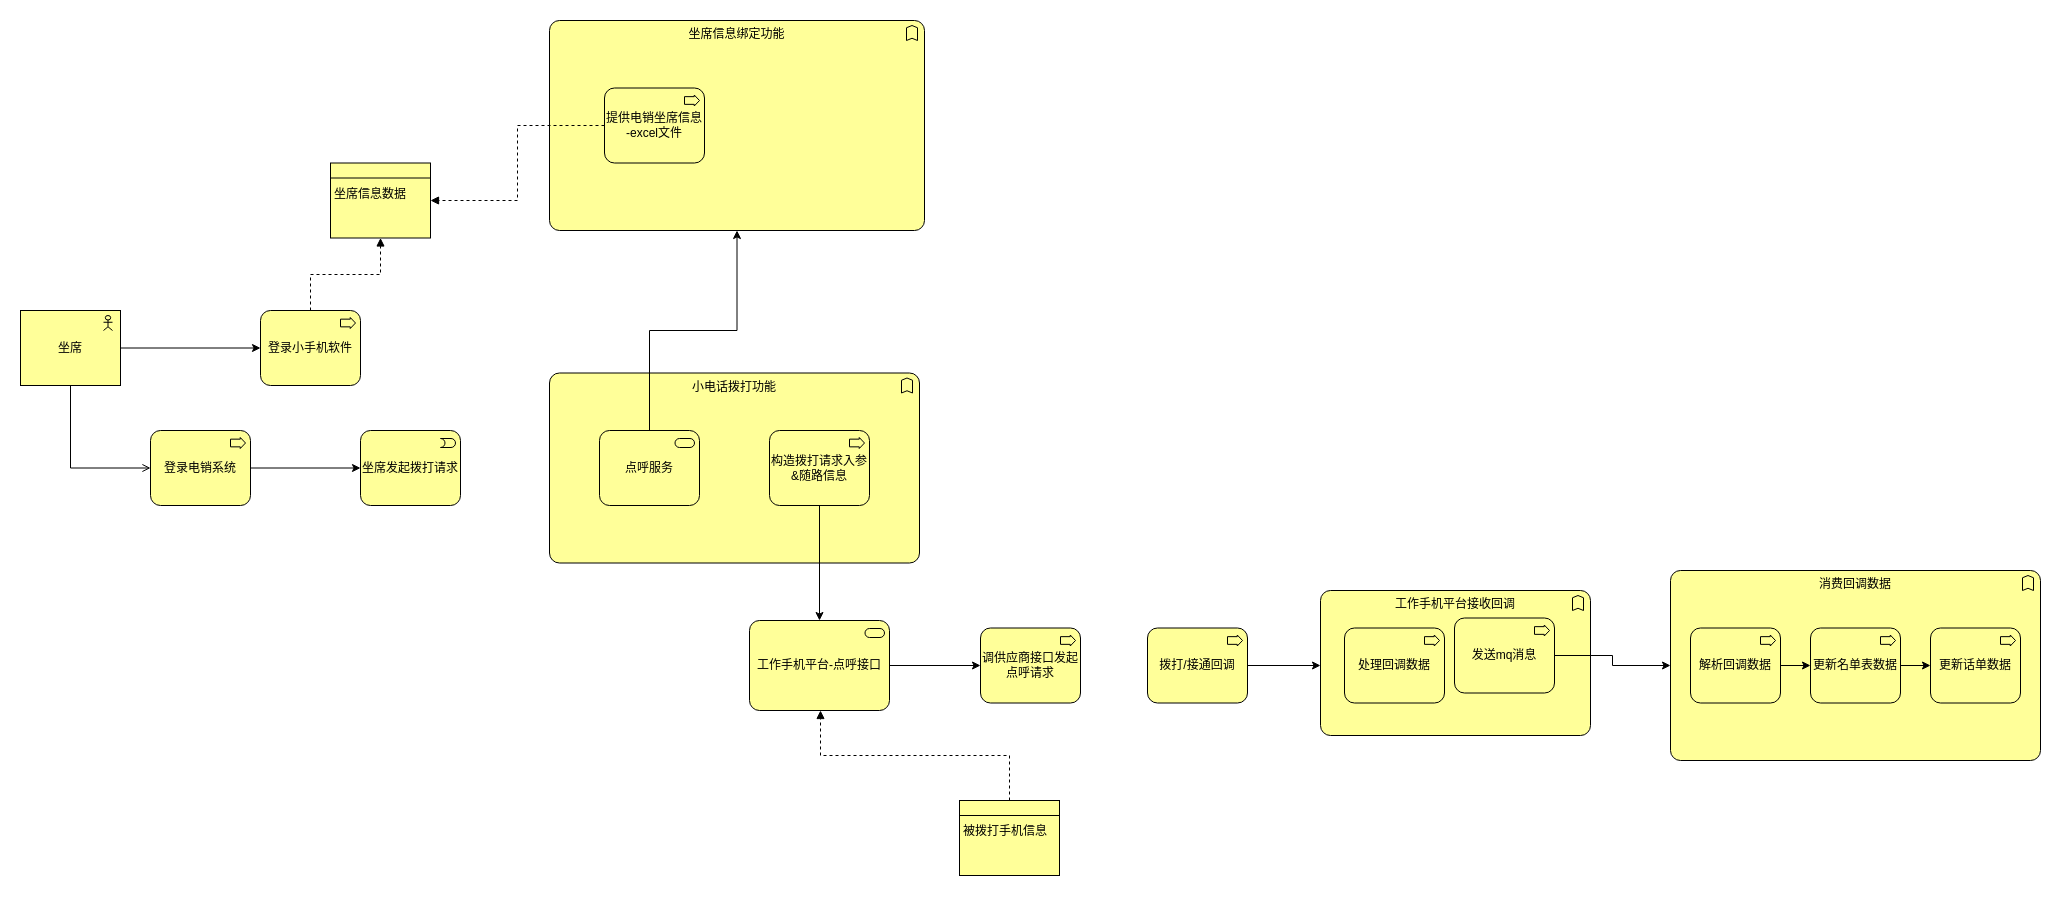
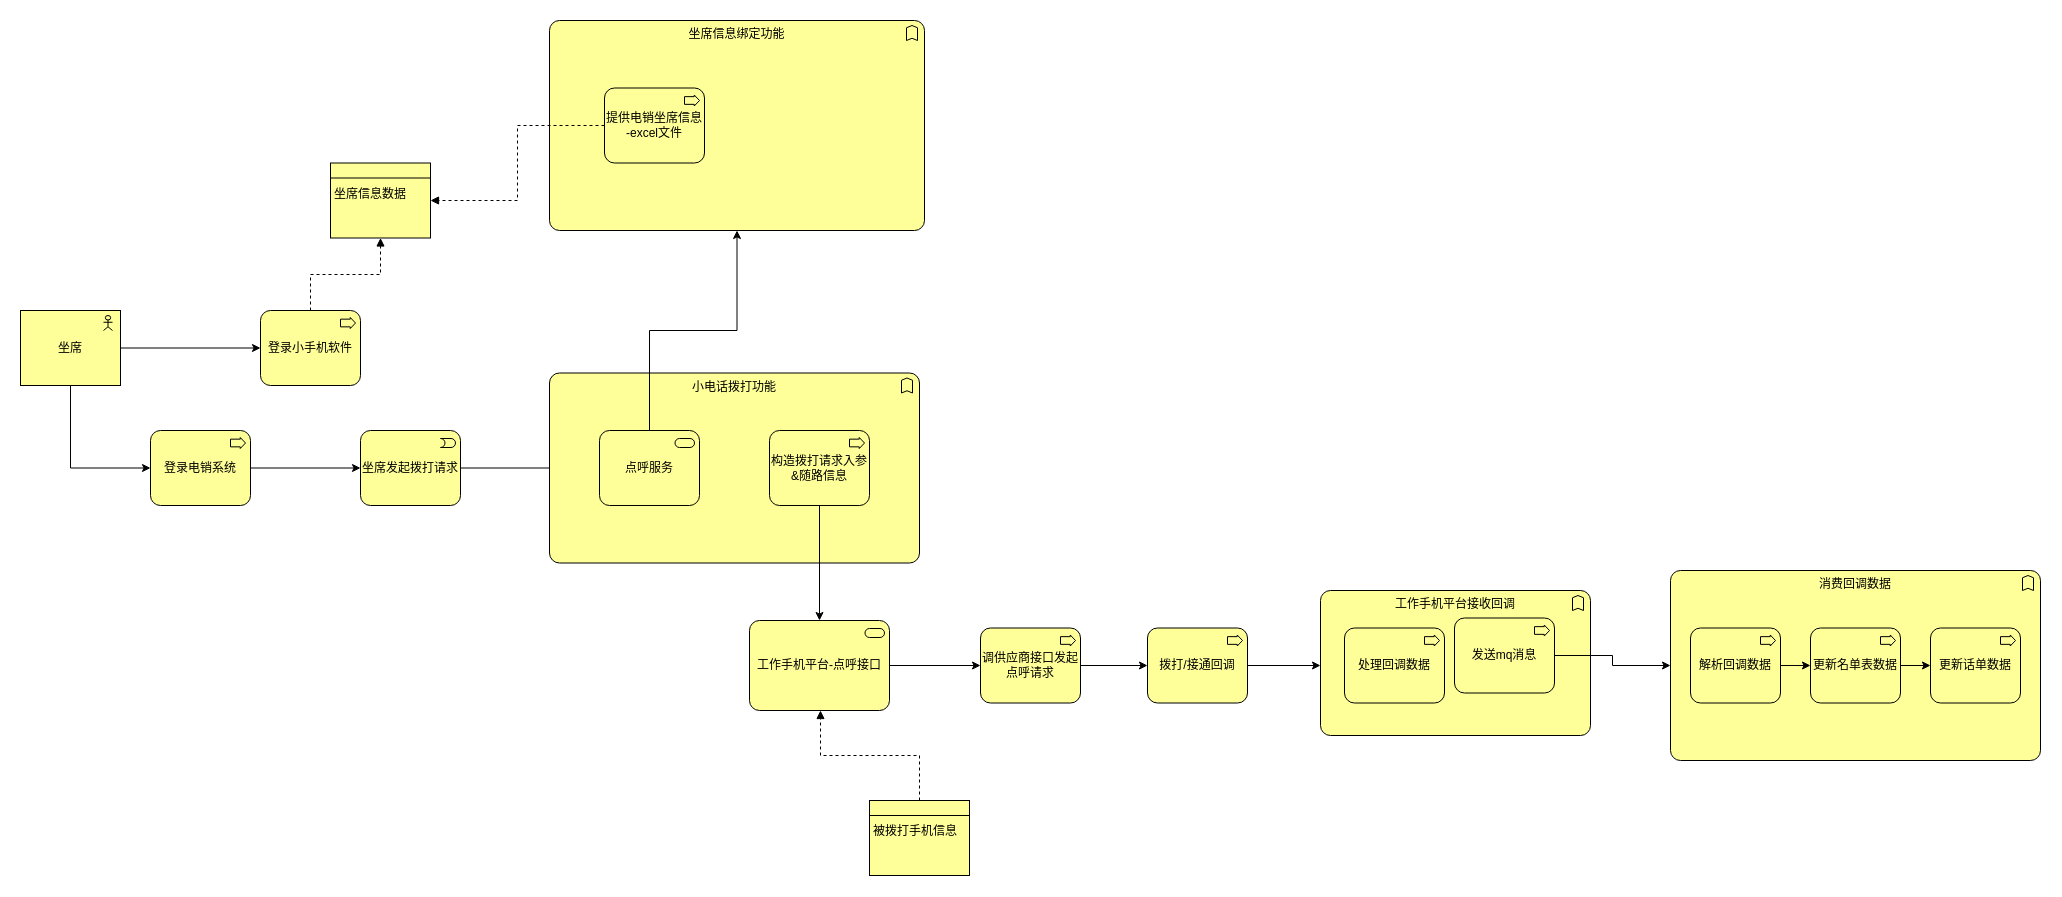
(143, 468) -> (142, 468)
none -> (505, 468)
none -> (1111, 666)
(1010, 838) -> (920, 838)
